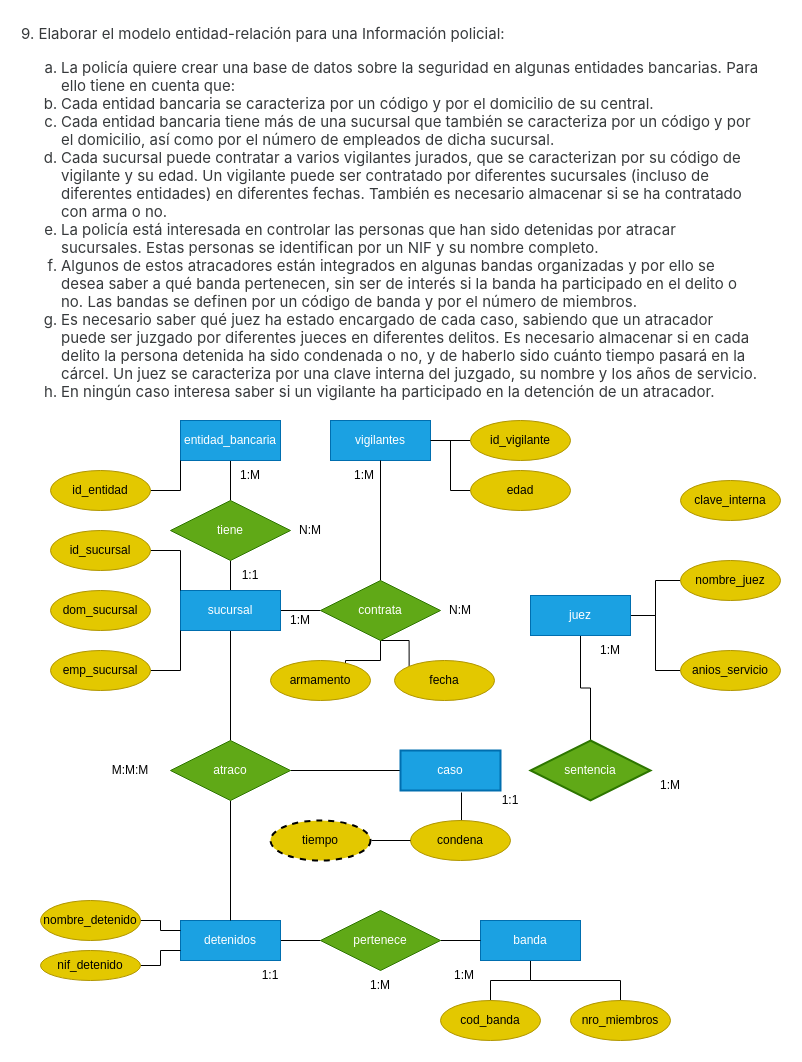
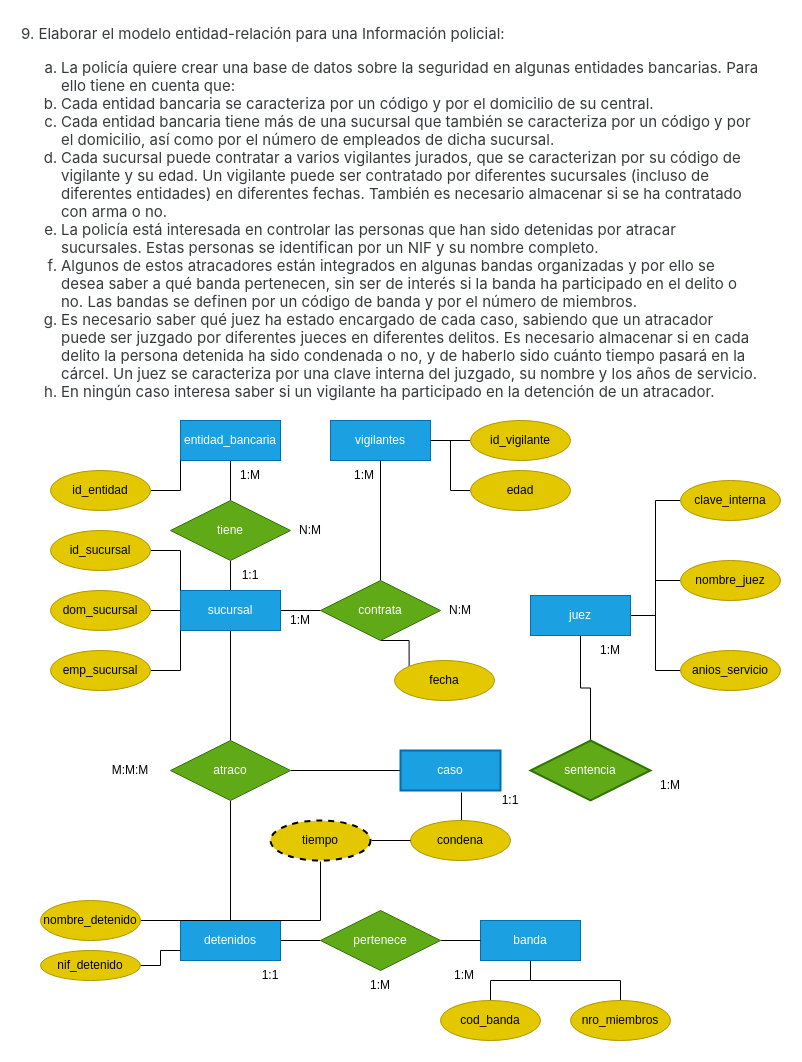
none -> (656, 528)
none -> (166, 611)
(372, 661) -> none
(321, 681) -> none
(164, 931) -> (269, 921)
